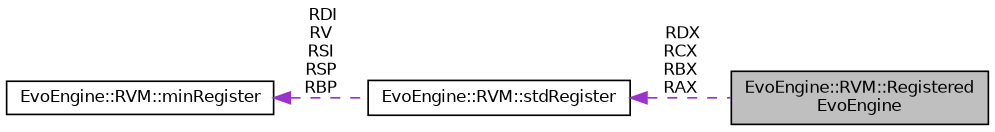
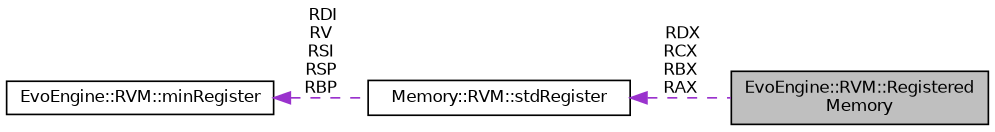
(499, 98) -> (499, 98)
(860, 98) -> (860, 98)
